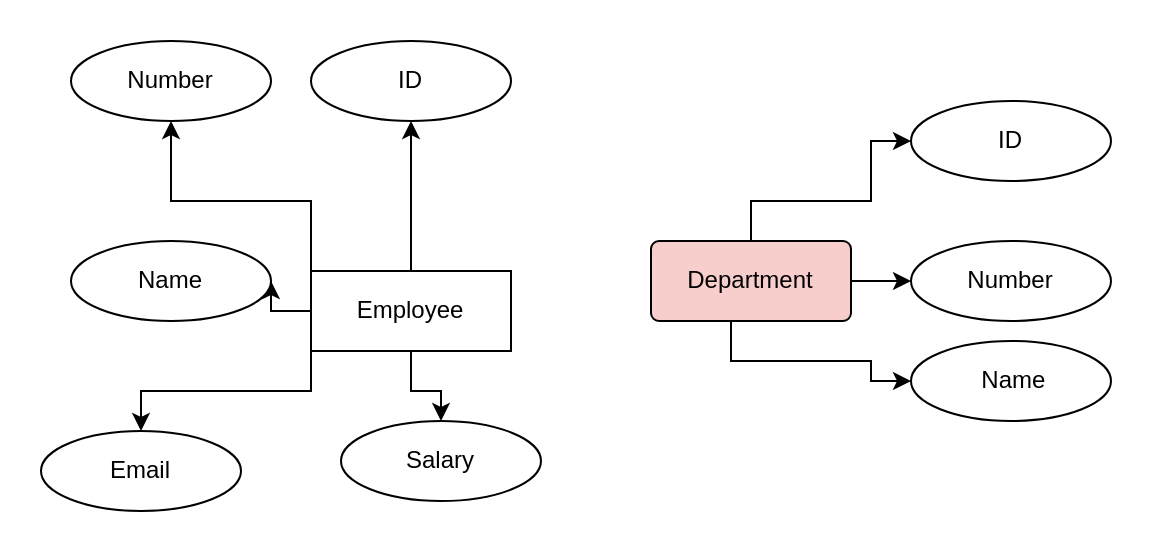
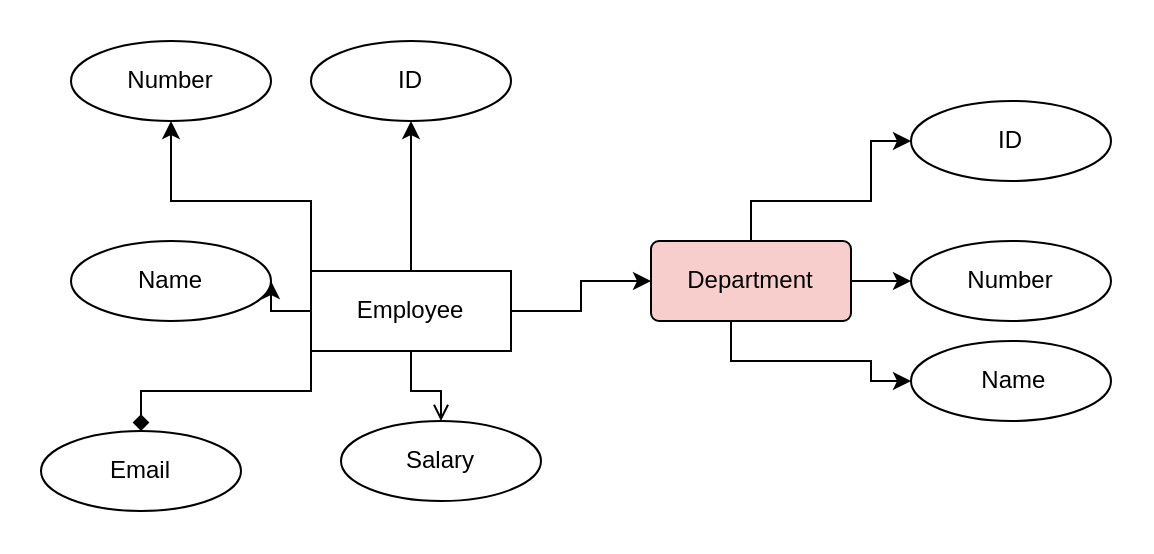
none -> (581, 303)
(441, 406) -> (441, 409)
(141, 416) -> (141, 415)
